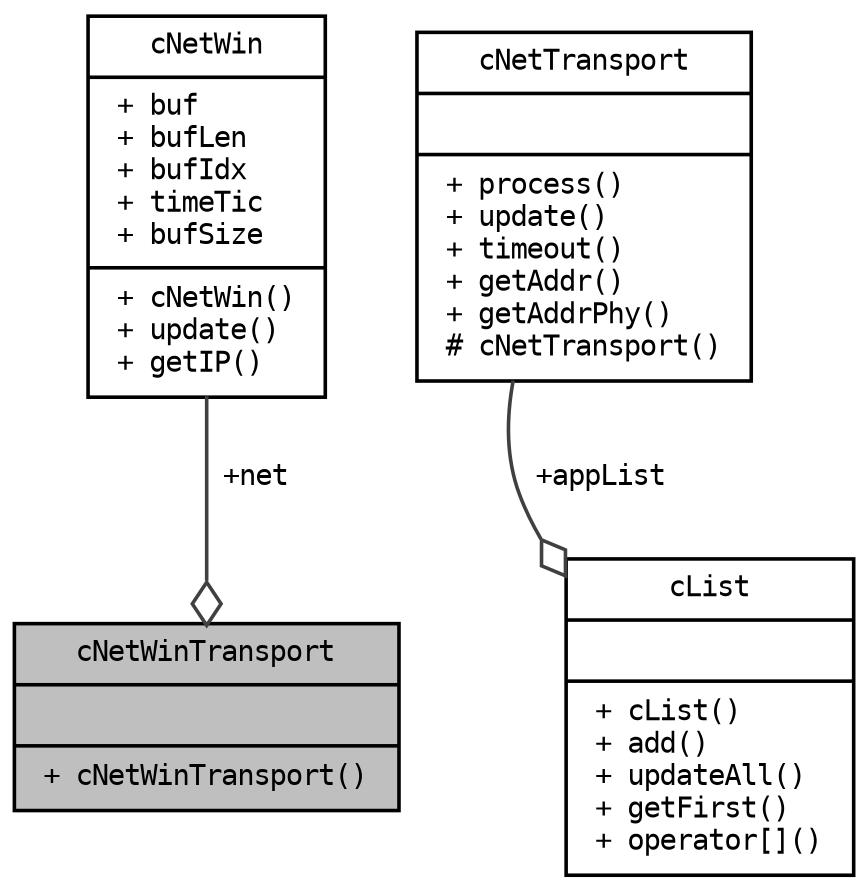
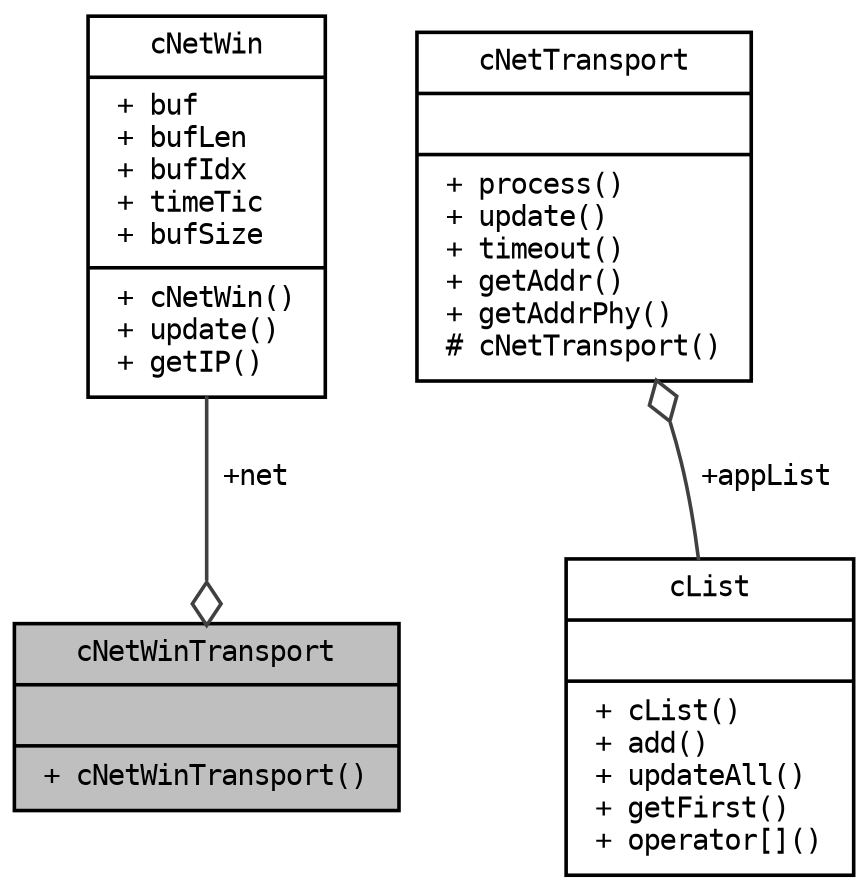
(511, 463) -> (688, 491)
